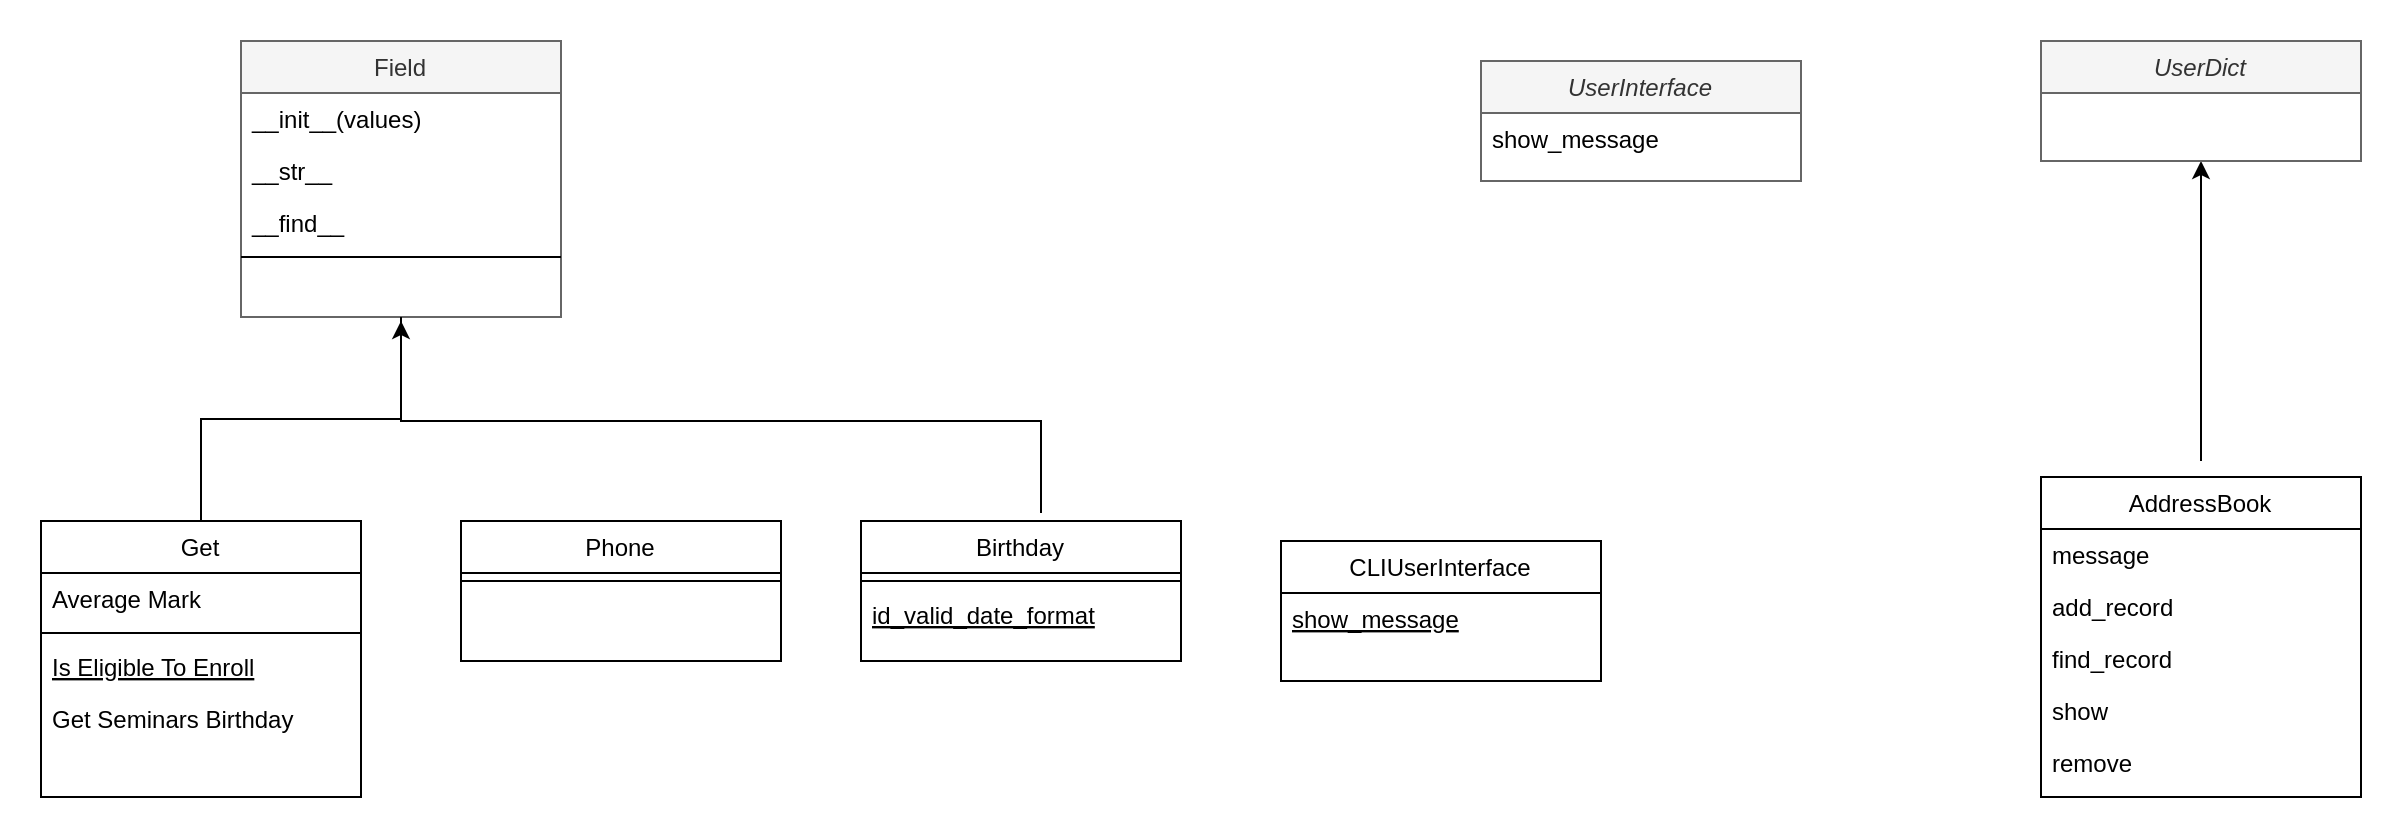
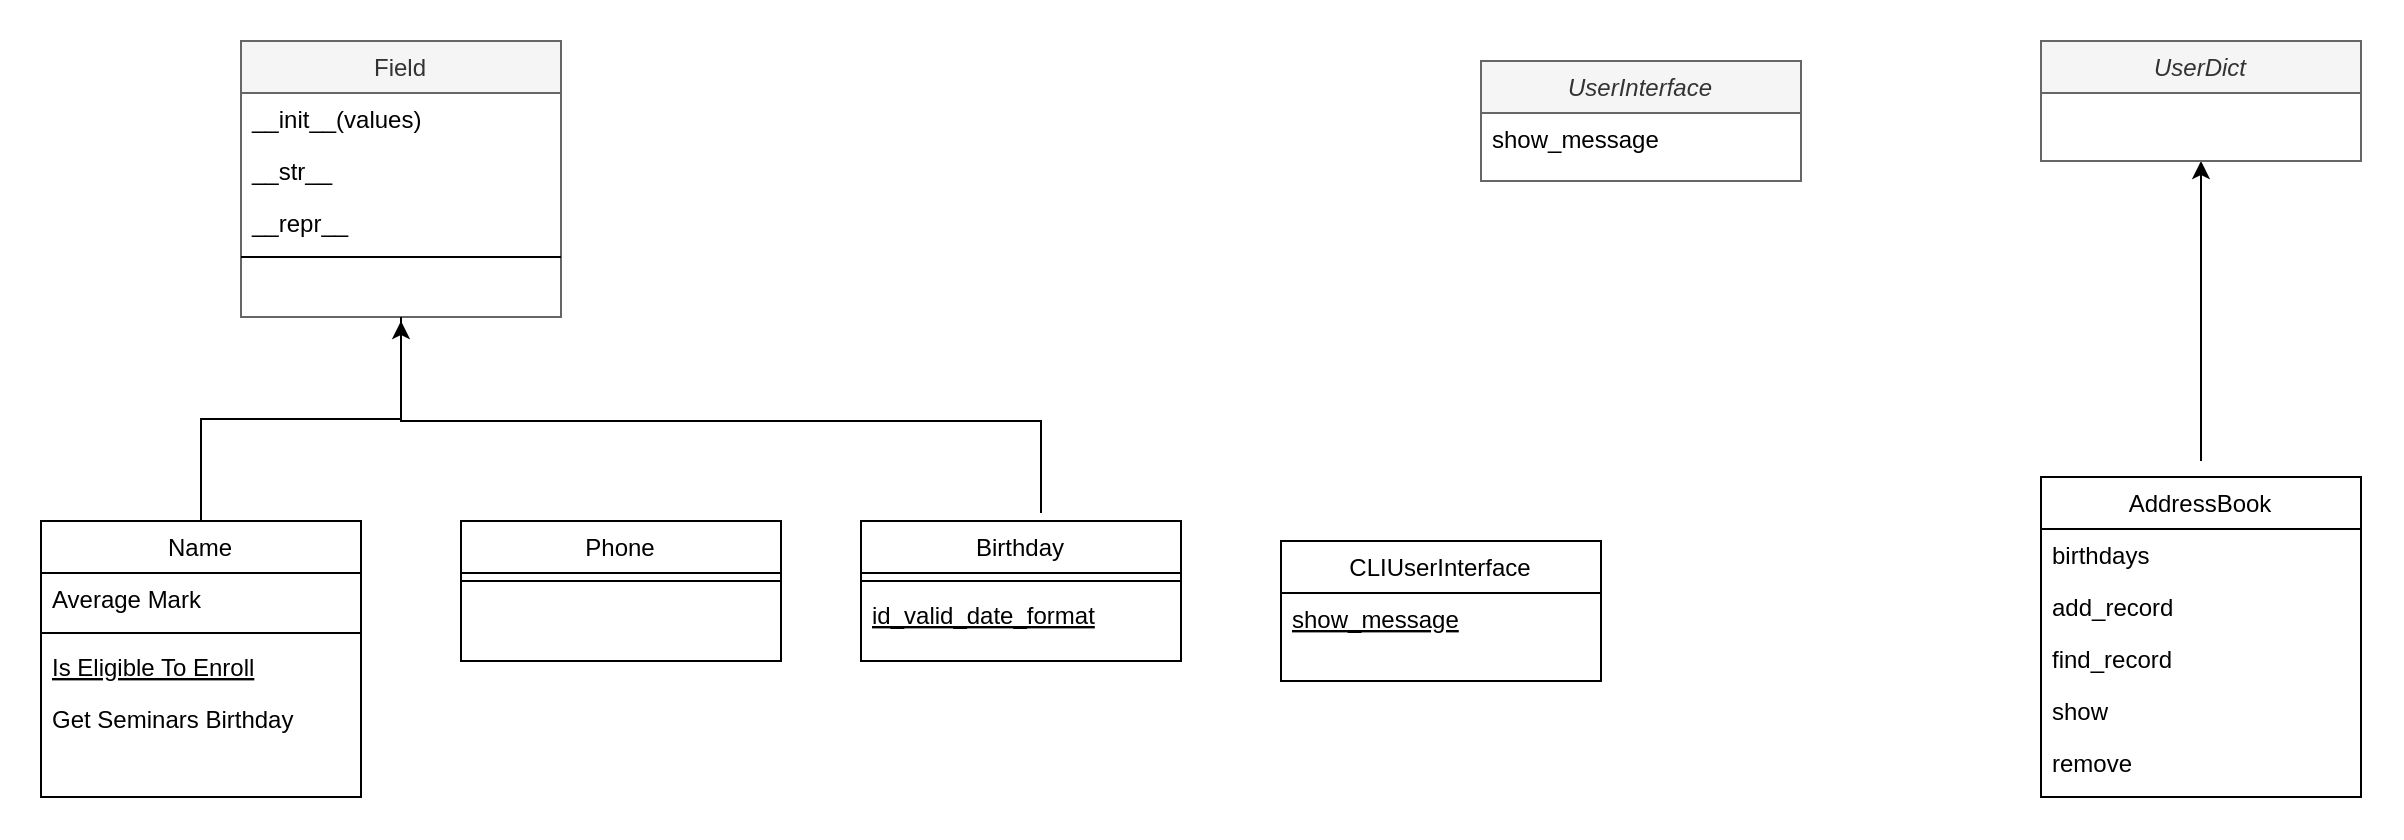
(303, 224) -> (306, 224)
(200, 548) -> (200, 548)
(2099, 556) -> (2109, 556)
